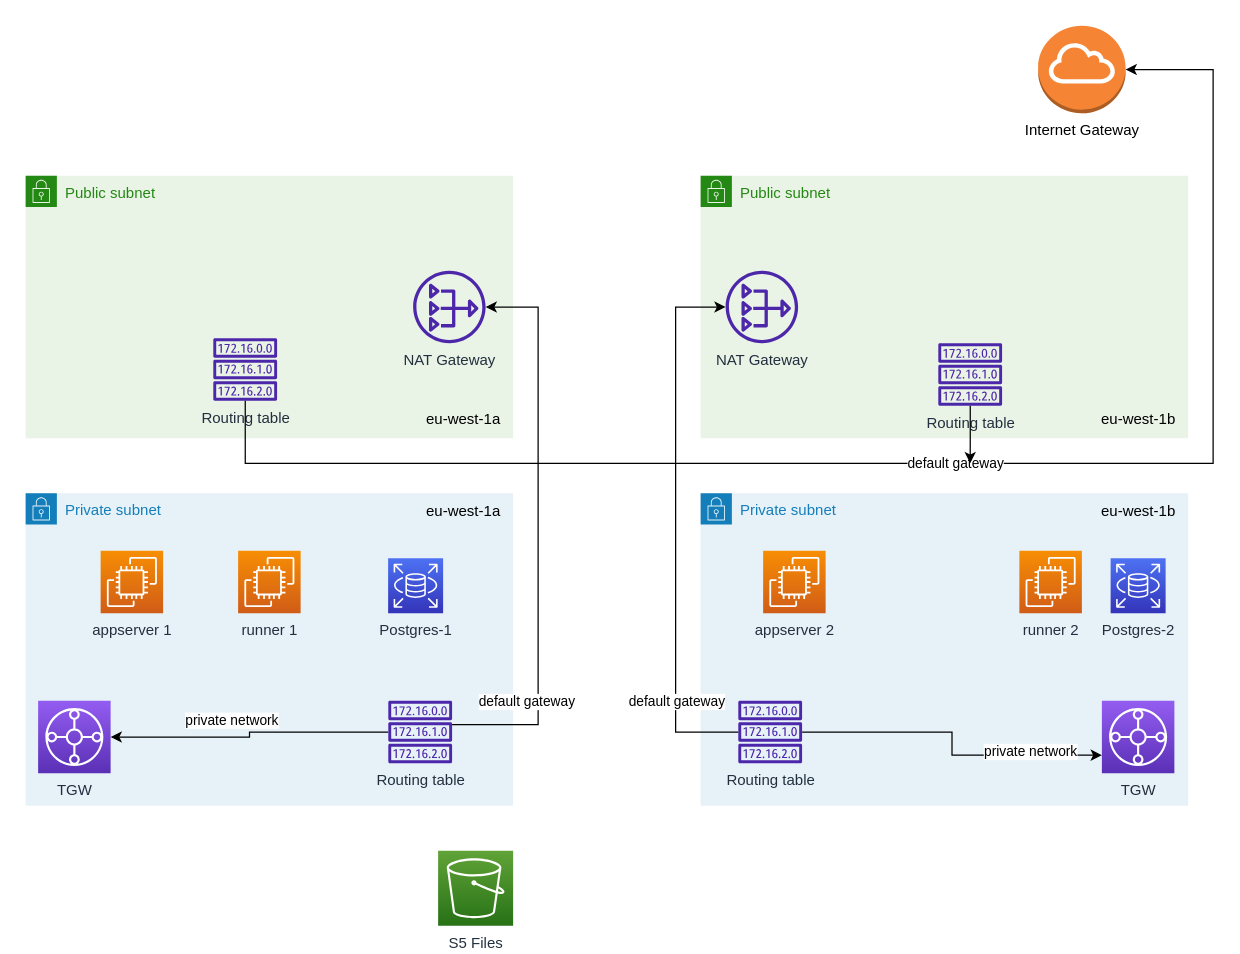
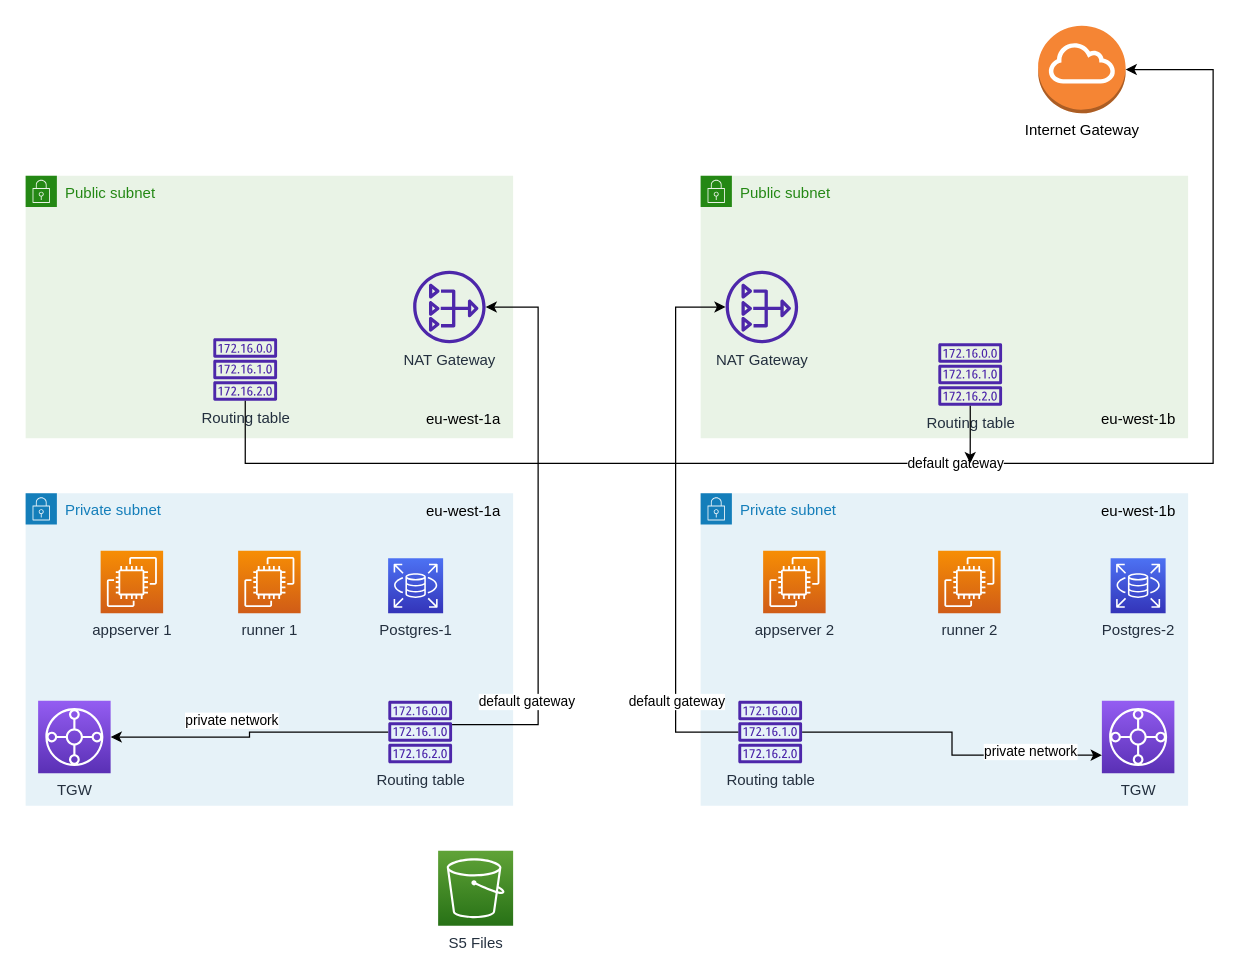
(1051, 582) -> (969, 582)
